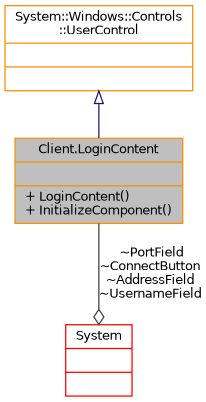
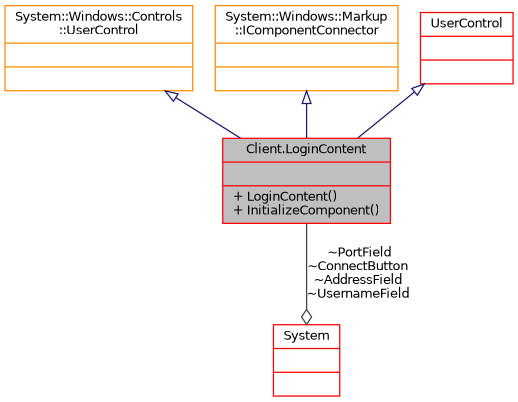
none -> (307, 48)
none -> (467, 48)
(99, 181) -> (307, 181)
